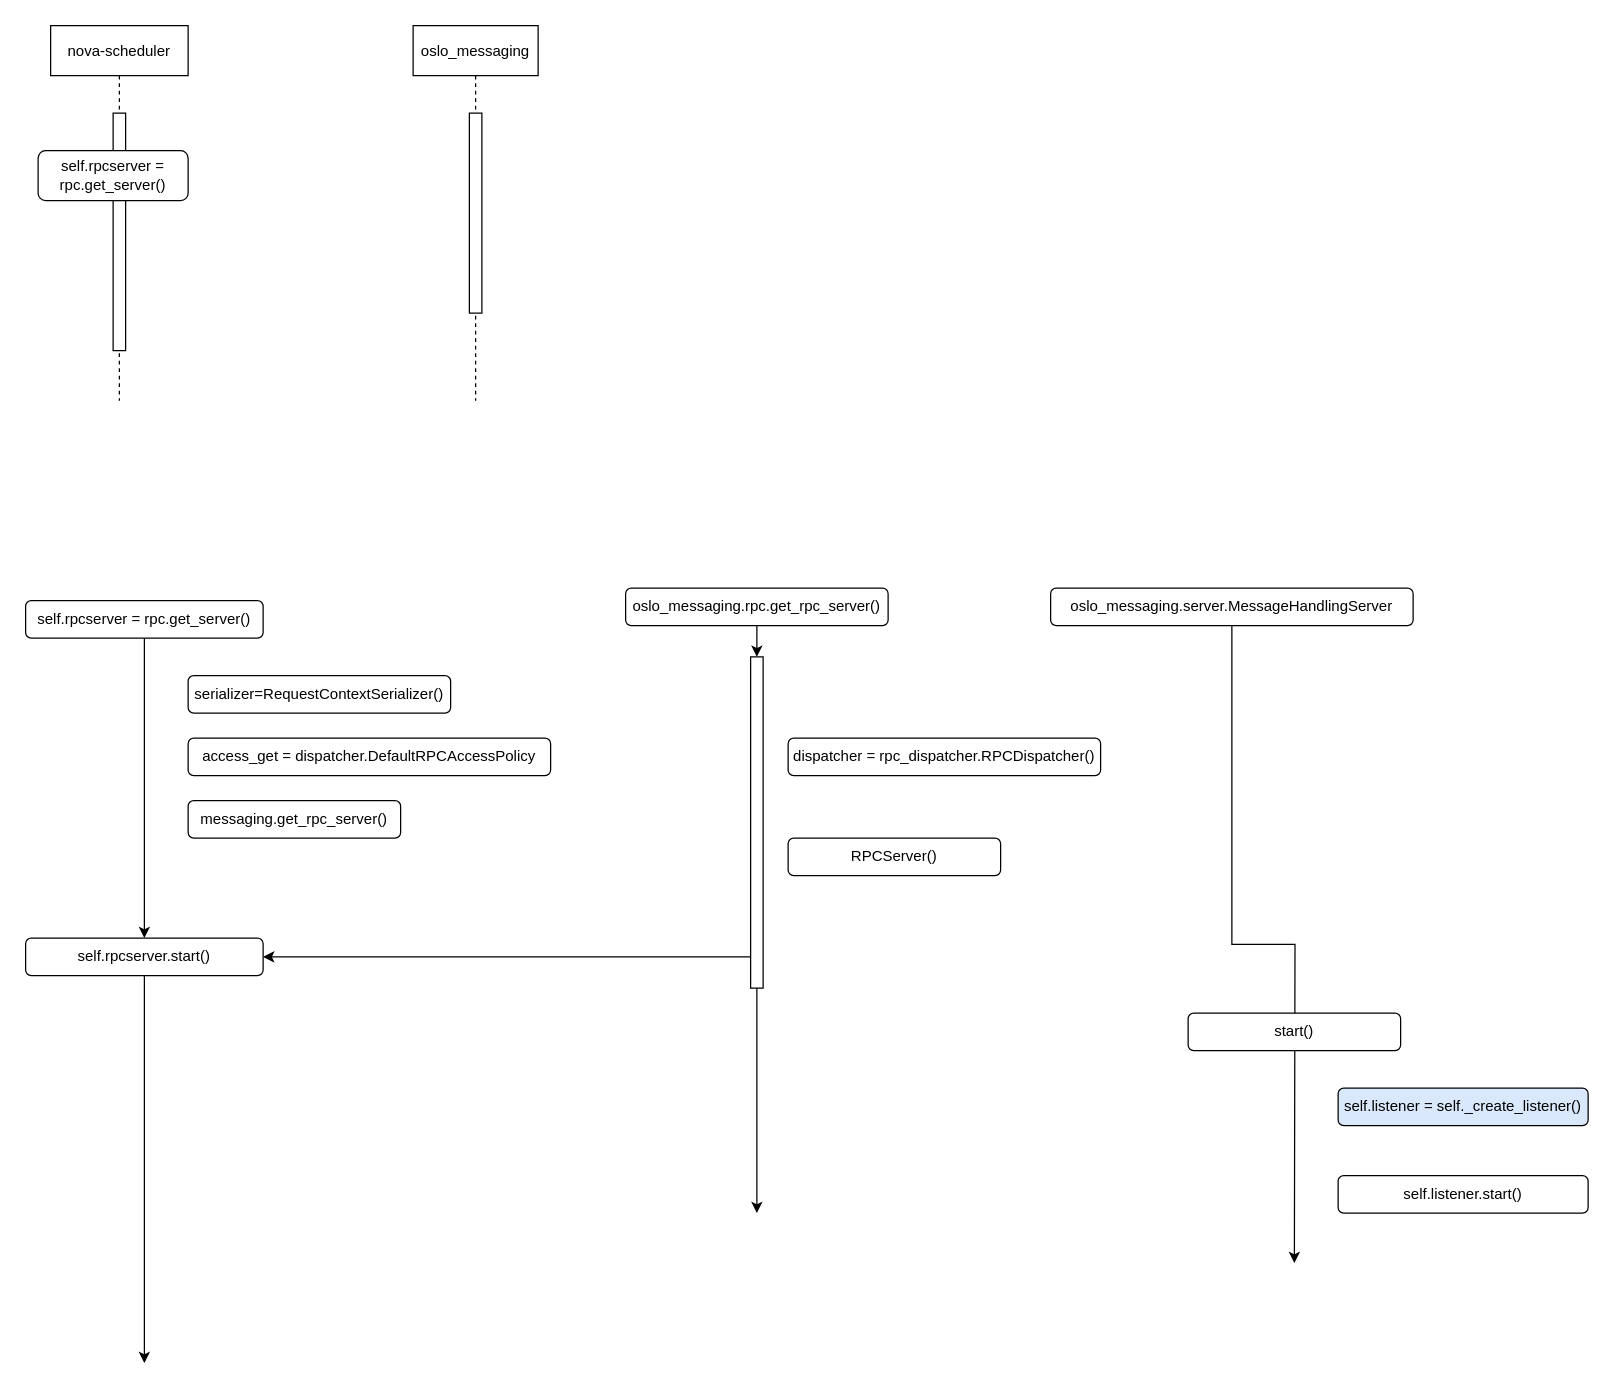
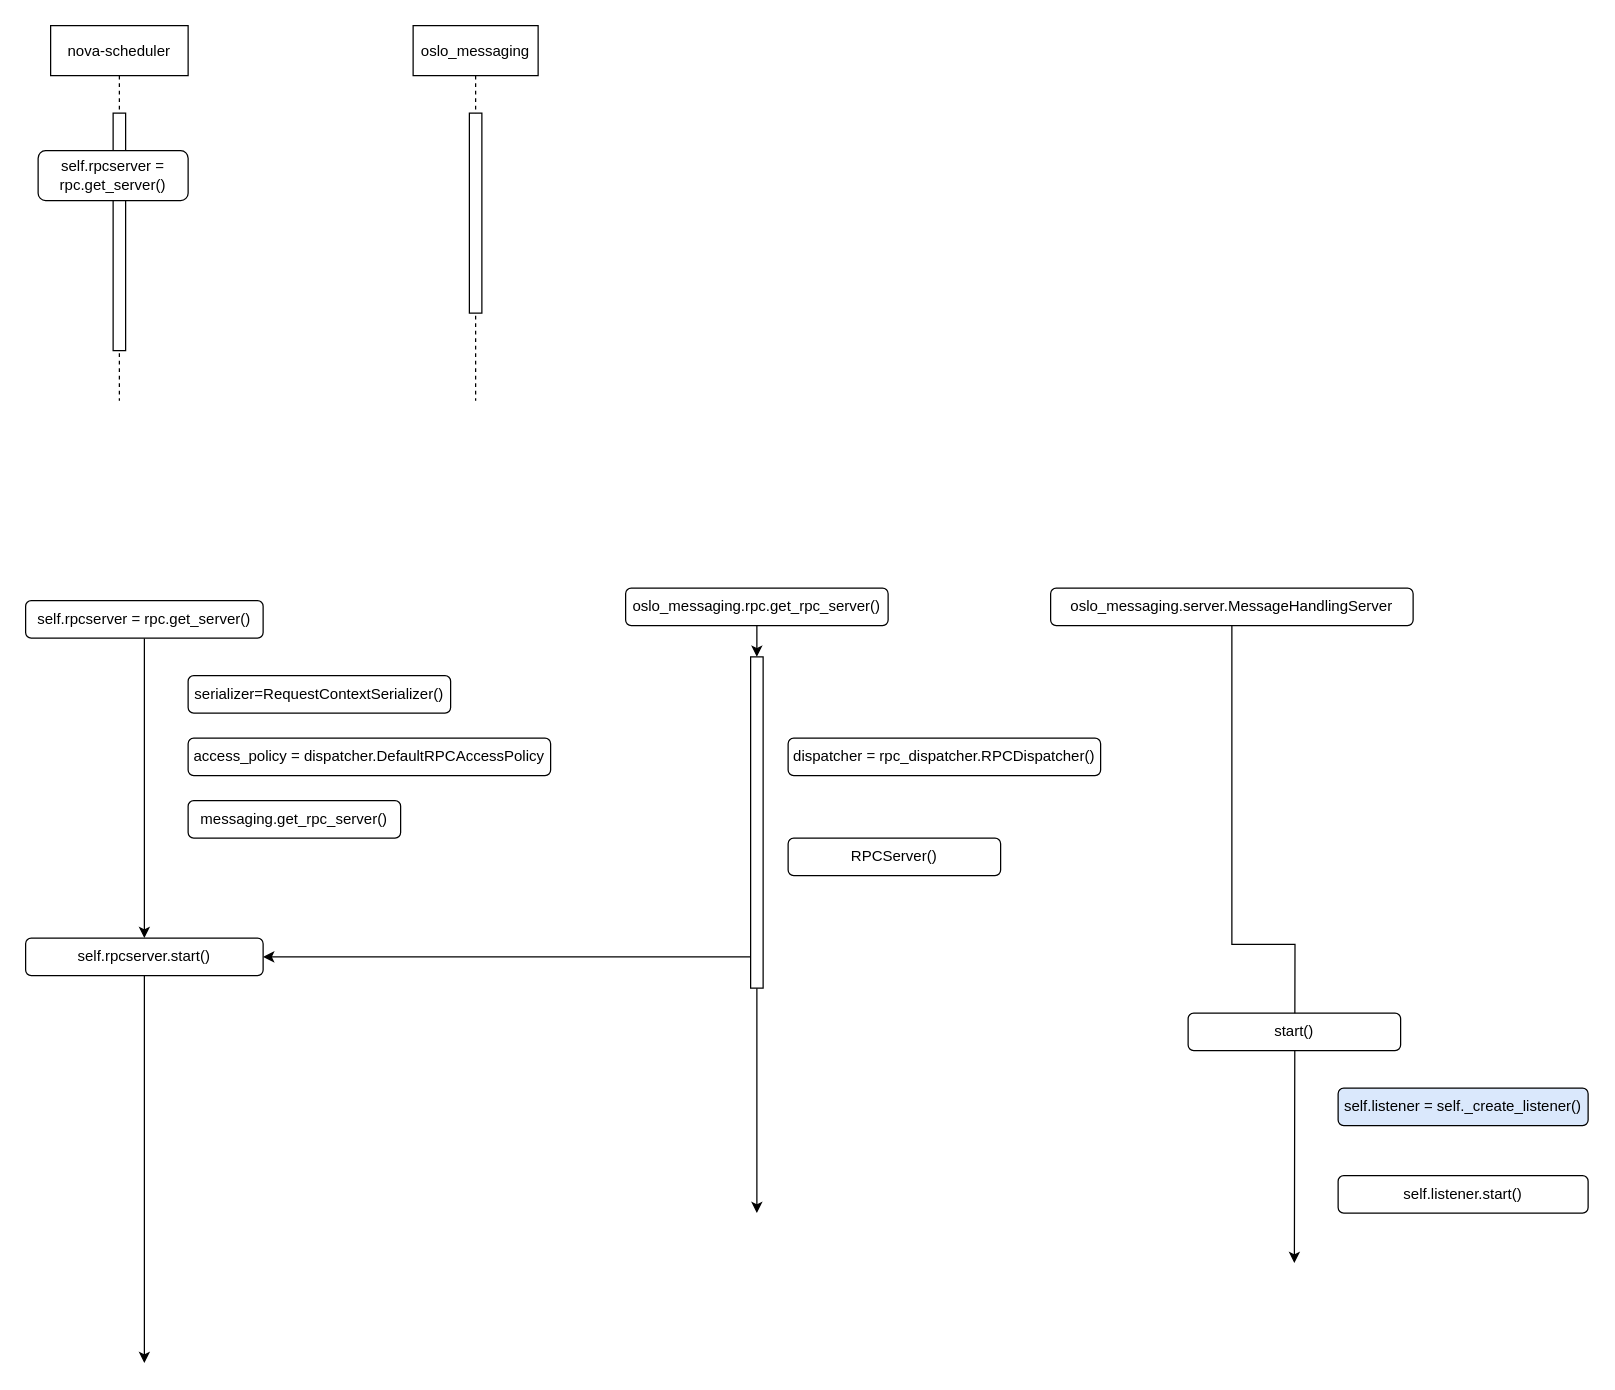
(369, 757) -> (369, 757)
